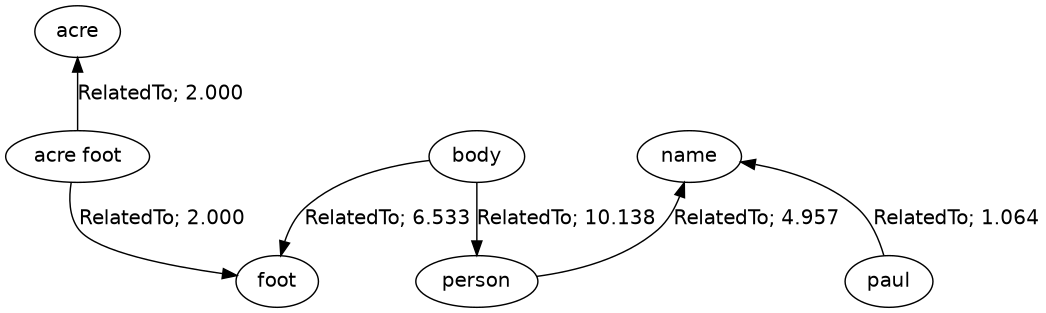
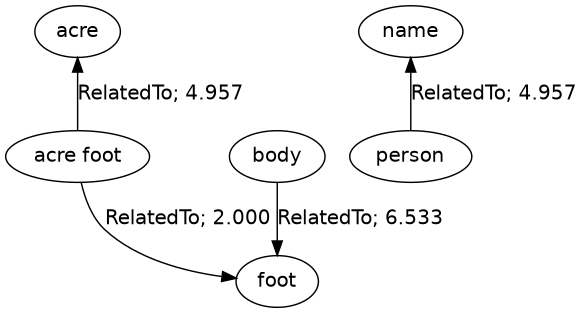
(161, 94) -> (161, 94)
(477, 212) -> none
(889, 281) -> none
